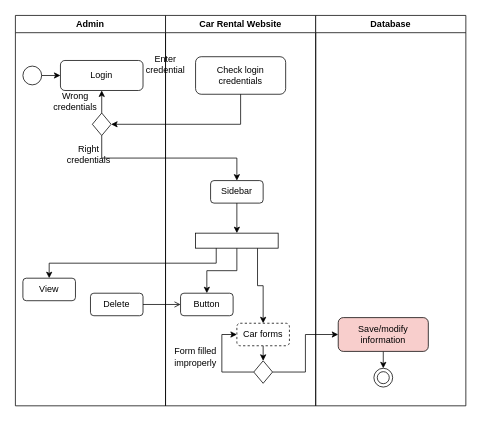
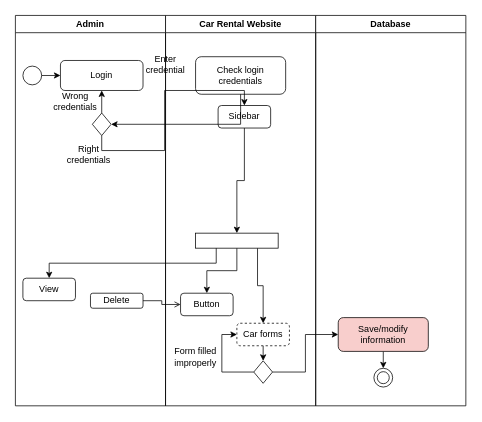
(237, 192) -> (244, 117)
(117, 304) -> (117, 300)
